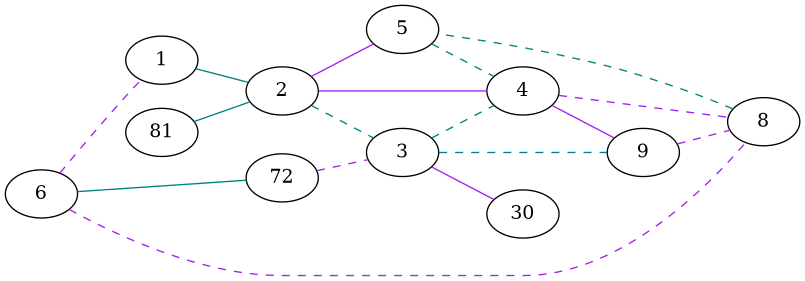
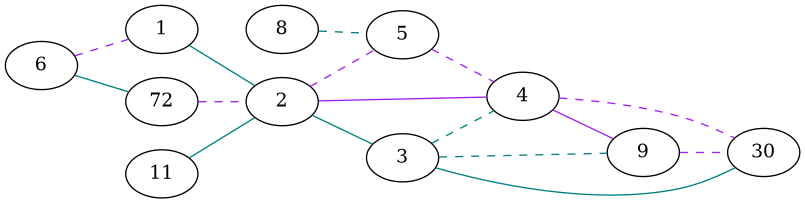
(342, 60) -> (342, 68)
(463, 60) -> (463, 66)
(644, 106) -> (649, 109)
(342, 122) -> (342, 130)
(162, 132) -> (162, 174)
(704, 137) -> (704, 152)
(342, 165) -> (222, 102)
(463, 183) -> (586, 194)
(423, 276) -> none
